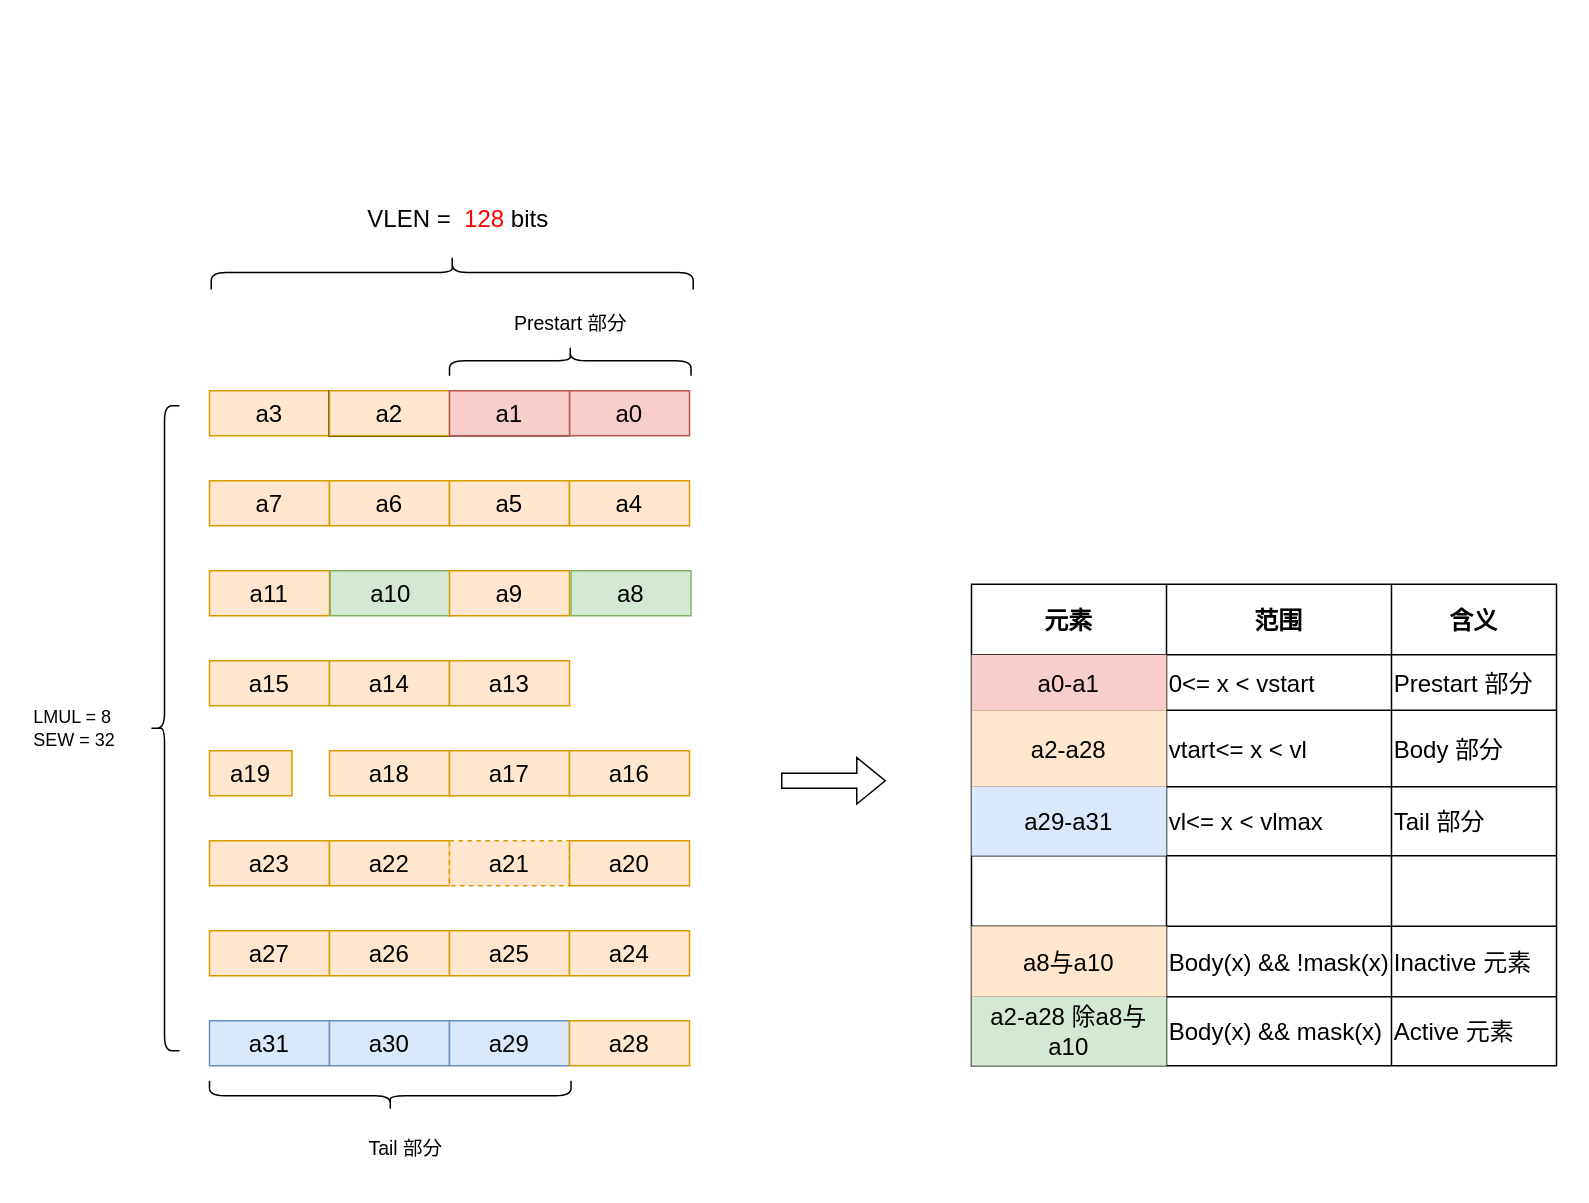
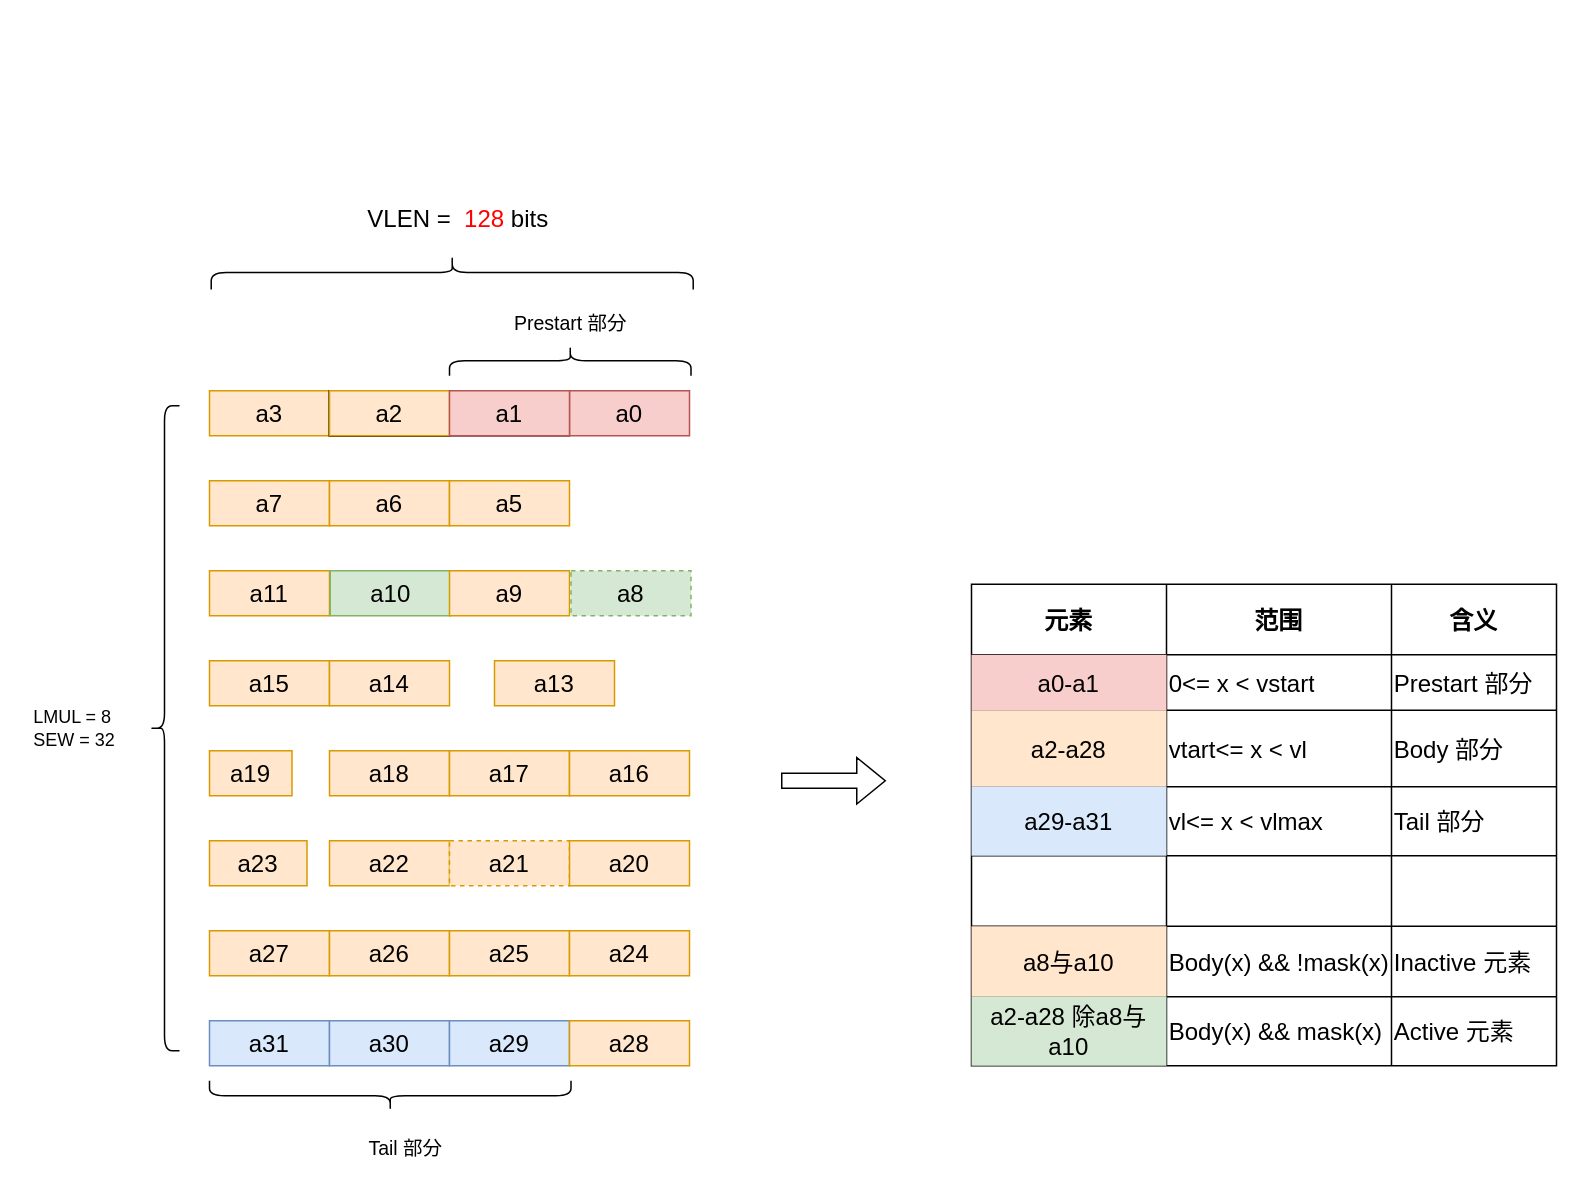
(629, 503) -> none
(631, 593) -> (631, 593)
(509, 683) -> (554, 683)
(269, 863) -> (258, 863)
